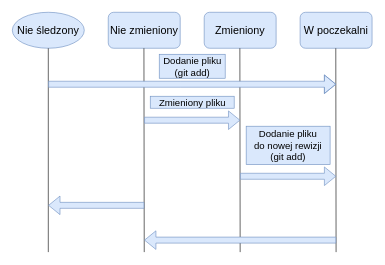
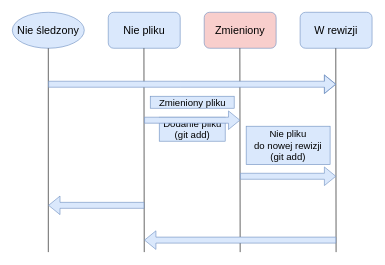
(144, 30) -> (144, 30)
(240, 30) -> (240, 30)
(336, 30) -> (336, 30)
(192, 66) -> (192, 129)
(288, 146) -> (288, 146)
